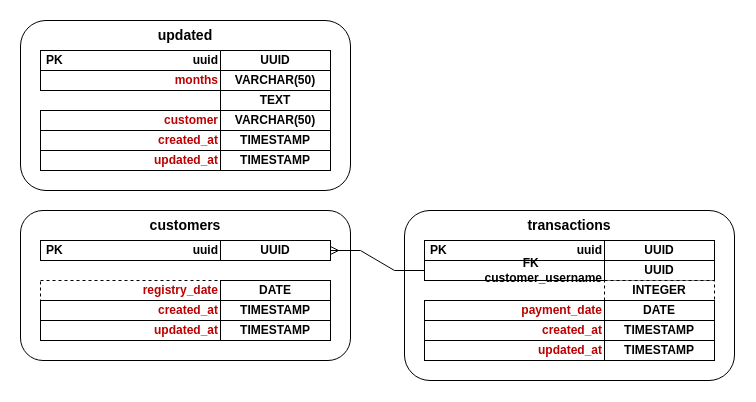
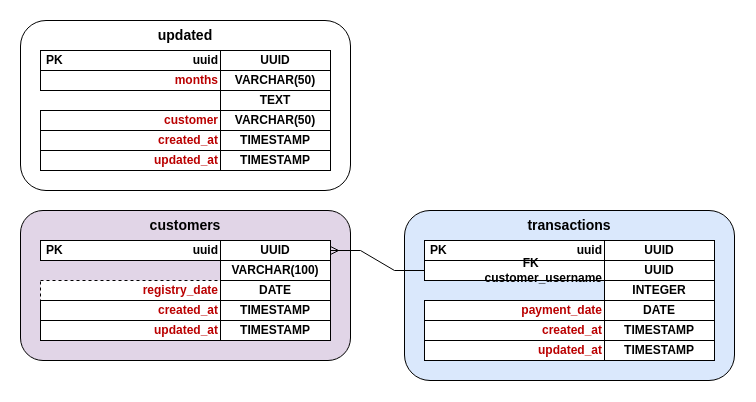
(186, 226) -> (186, 226)
none -> (276, 271)
(660, 291) -> (660, 291)
(570, 296) -> (570, 296)
